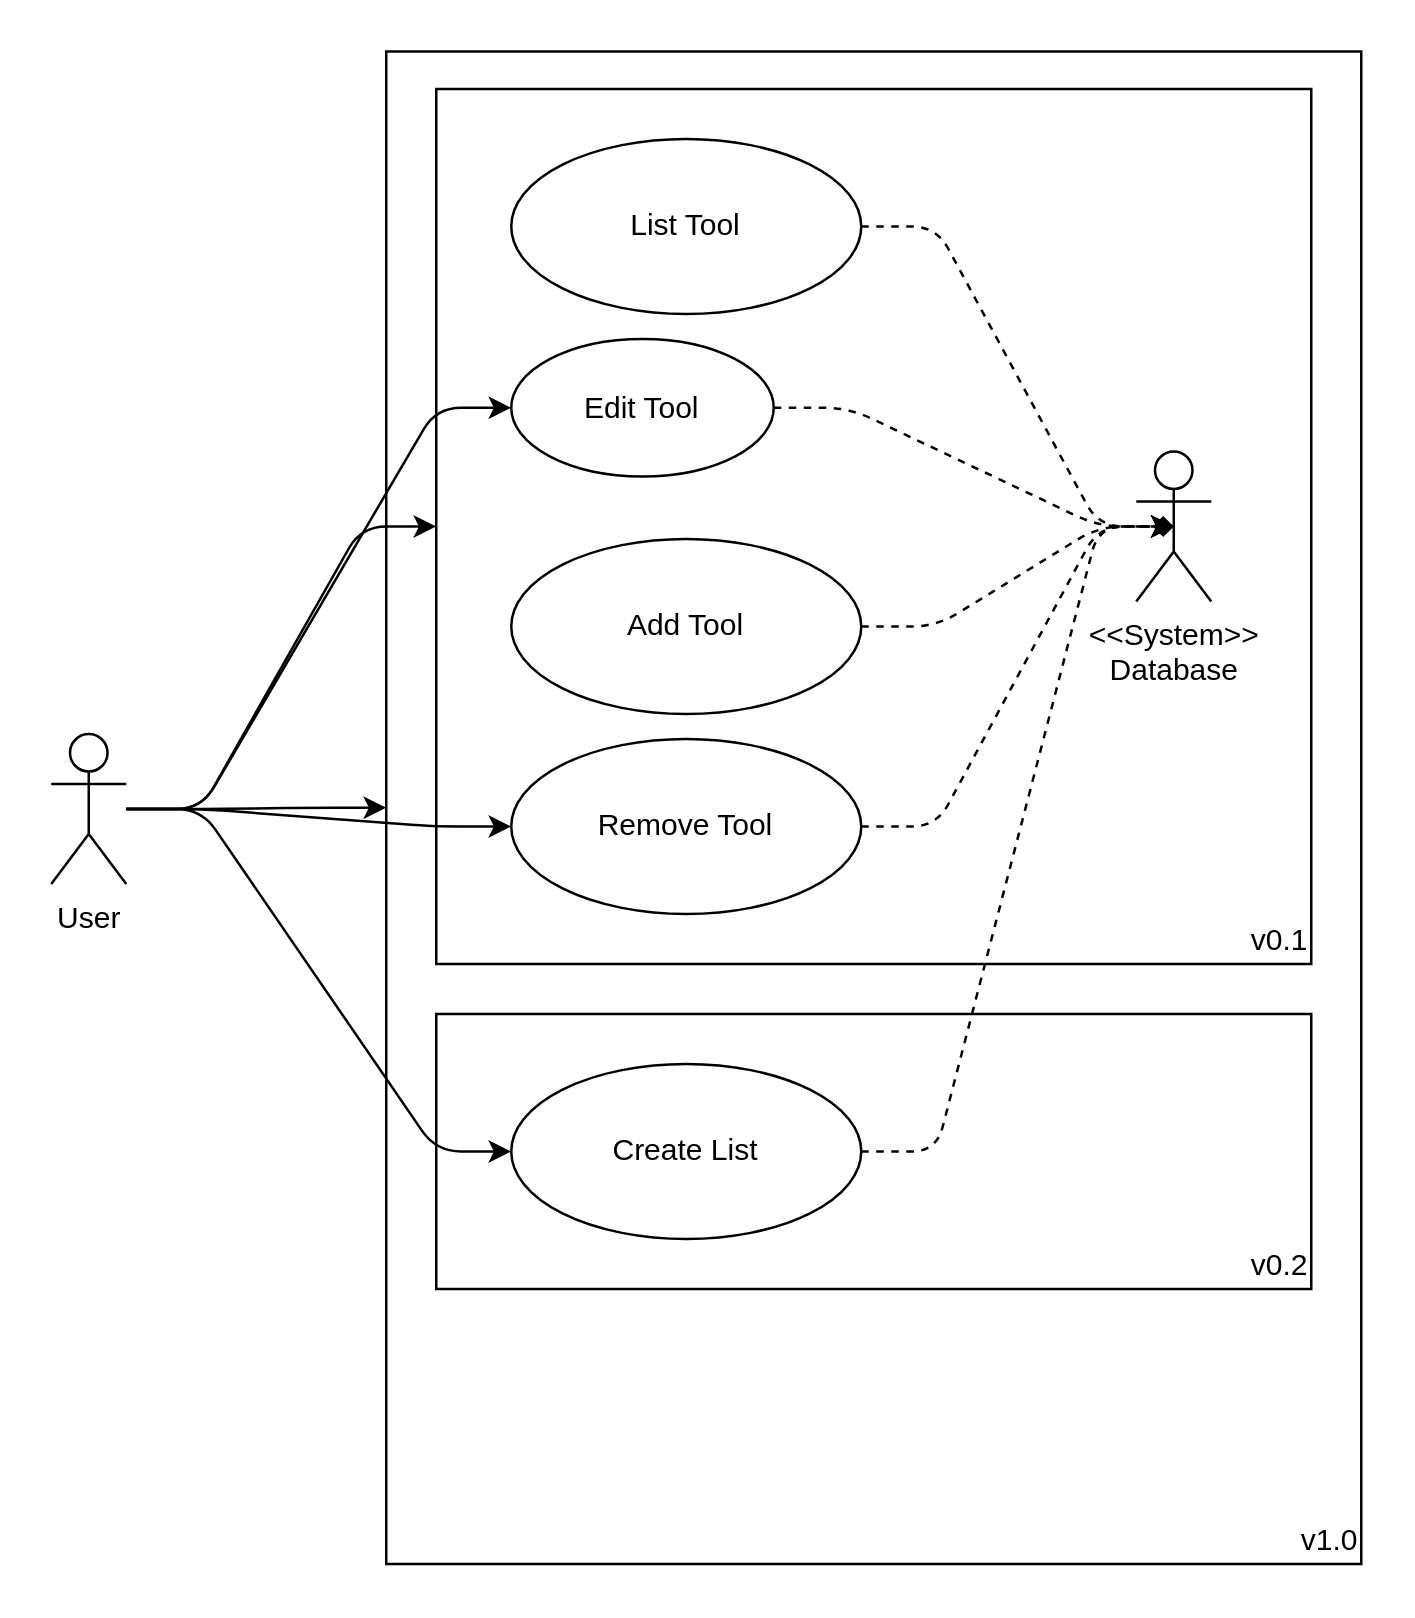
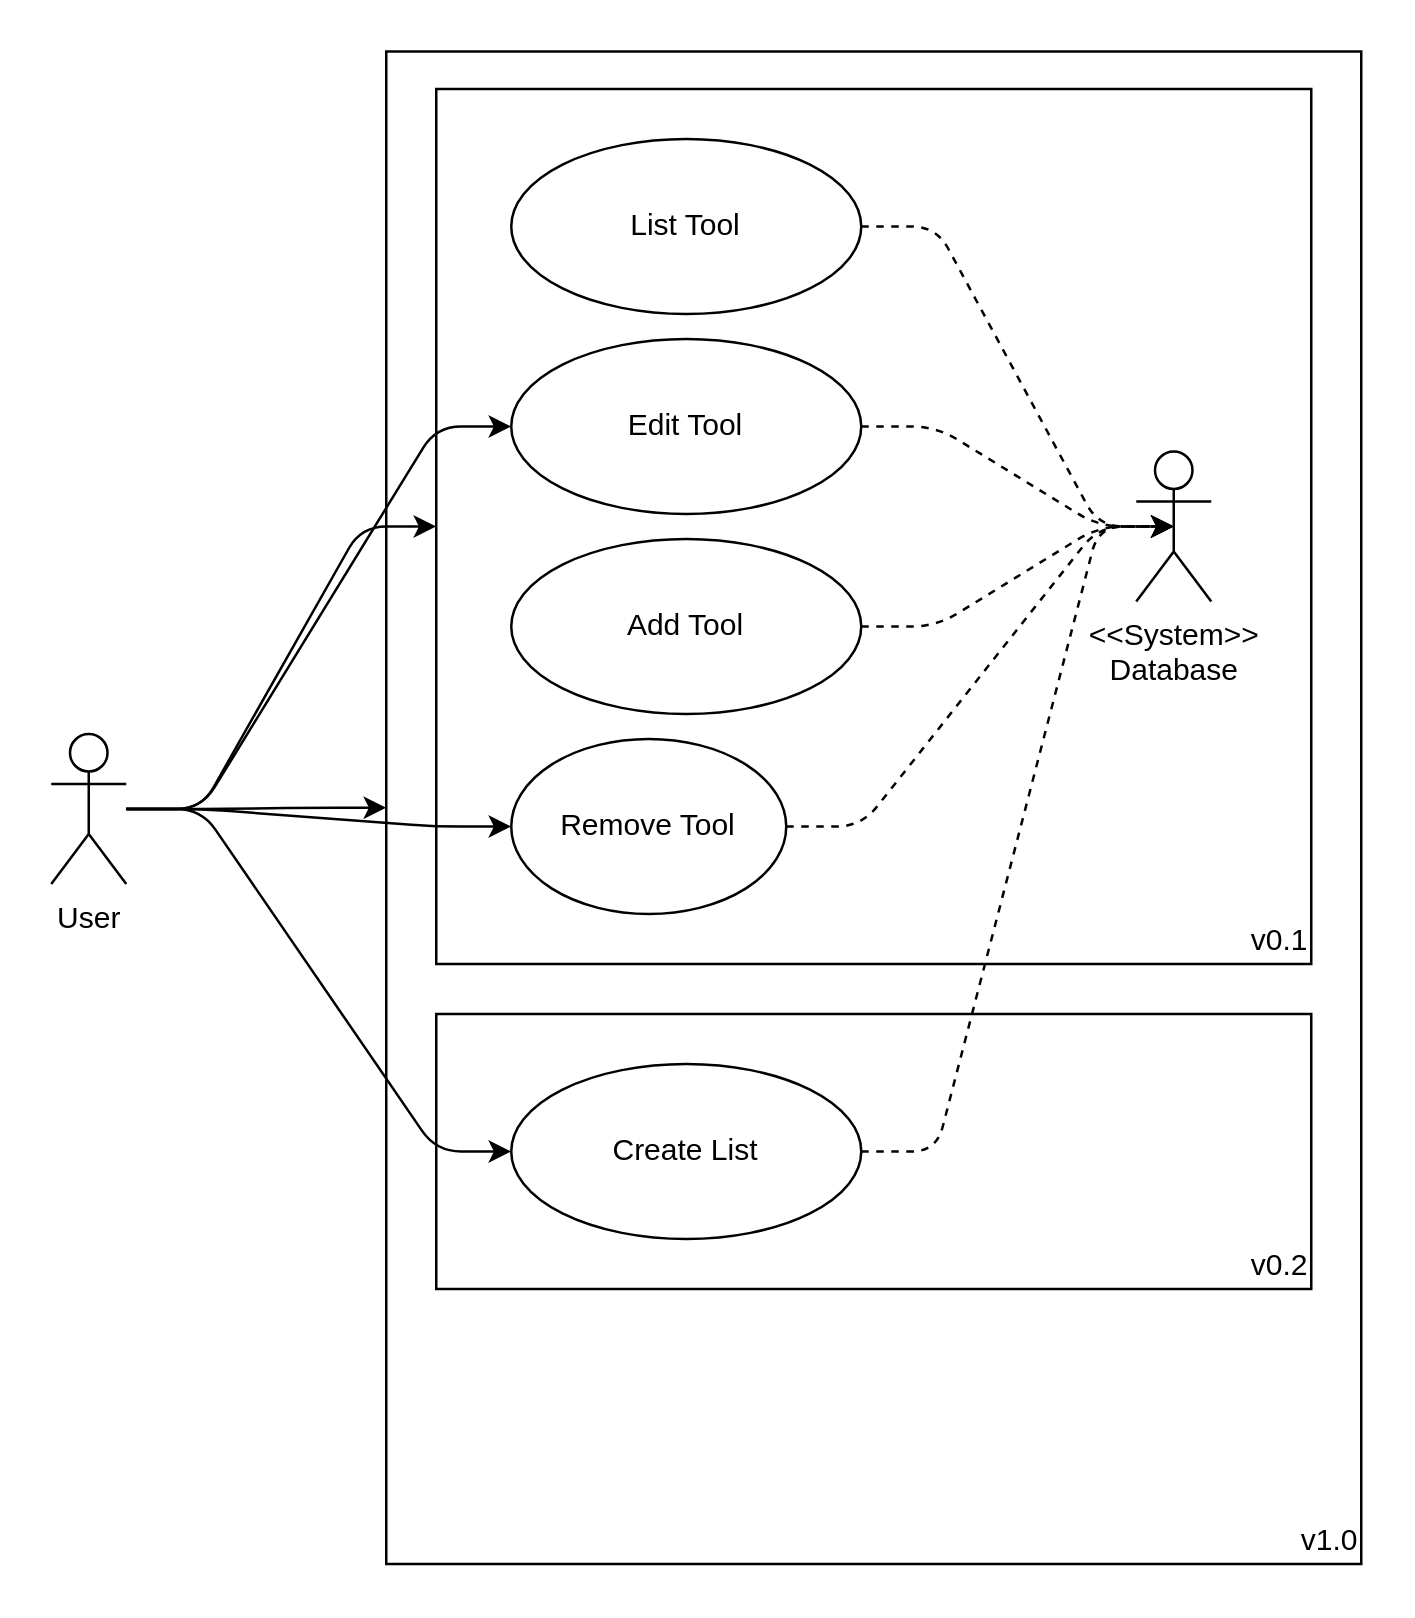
(643, 408) -> (686, 426)
(1088, 534) -> (1088, 534)
(686, 826) -> (649, 826)
